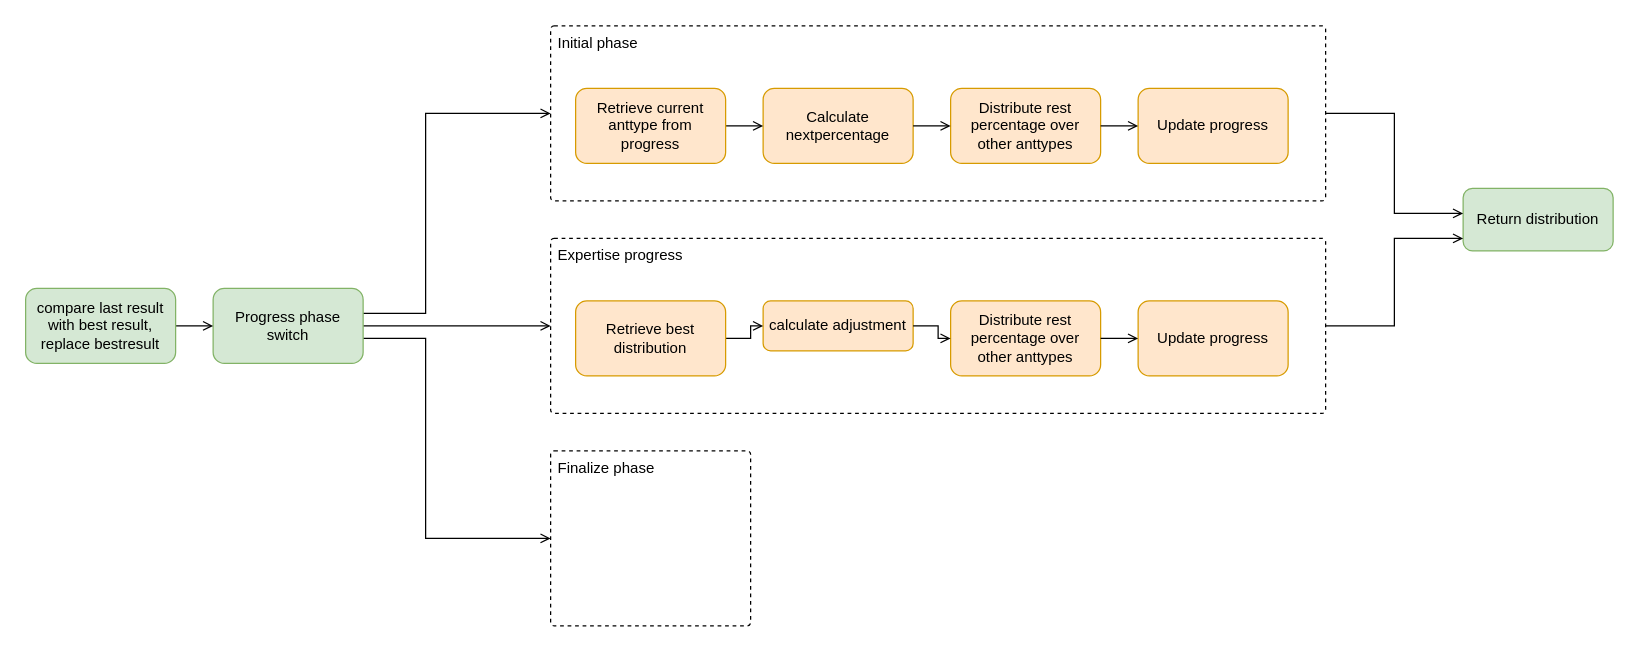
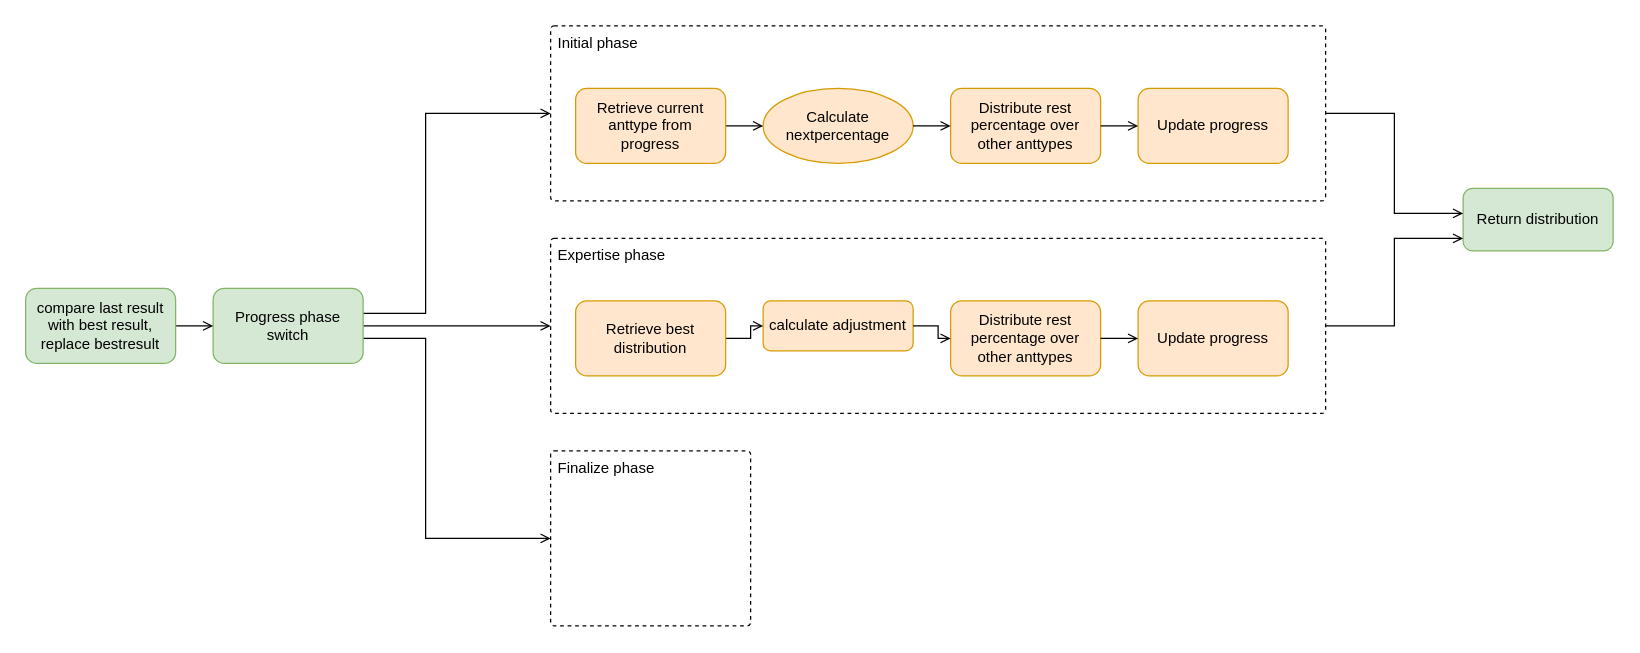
(838, 126) -> (838, 126)
(630, 256) -> (617, 256)
